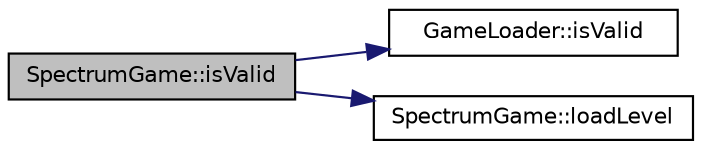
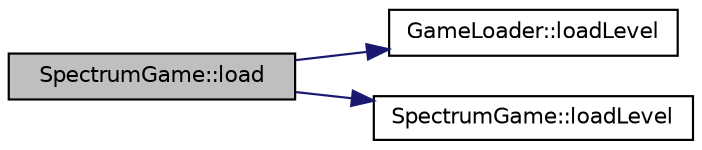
(533, 33) -> (533, 33)
(152, 77) -> (152, 77)
